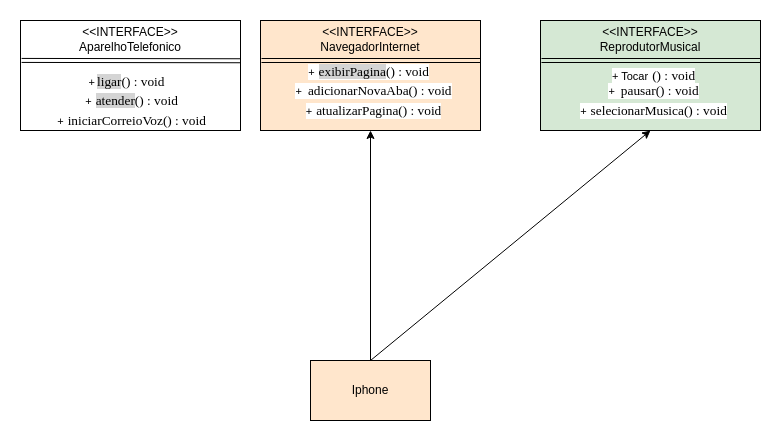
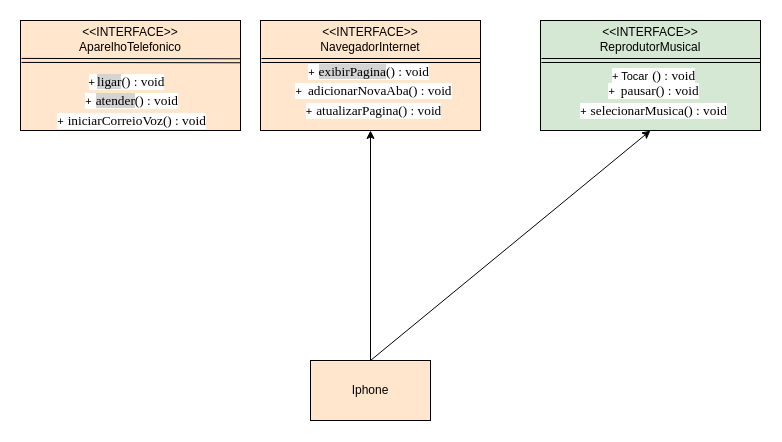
(131, 76) -> (131, 76)
